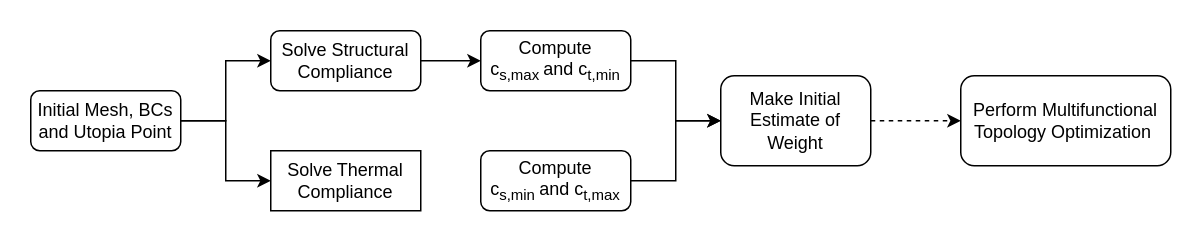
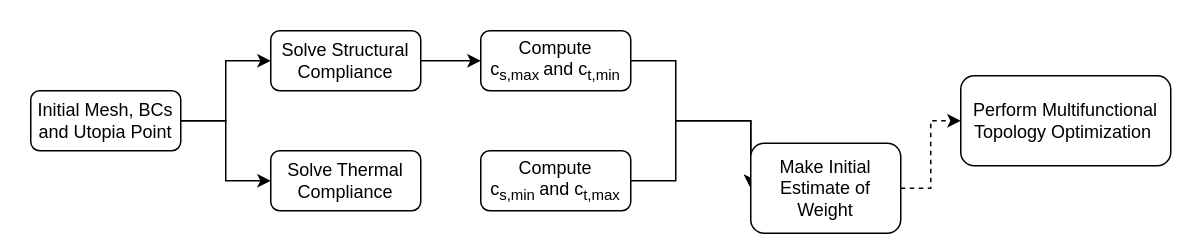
(796, 121) -> (826, 188)
(346, 181) -> (346, 181)
